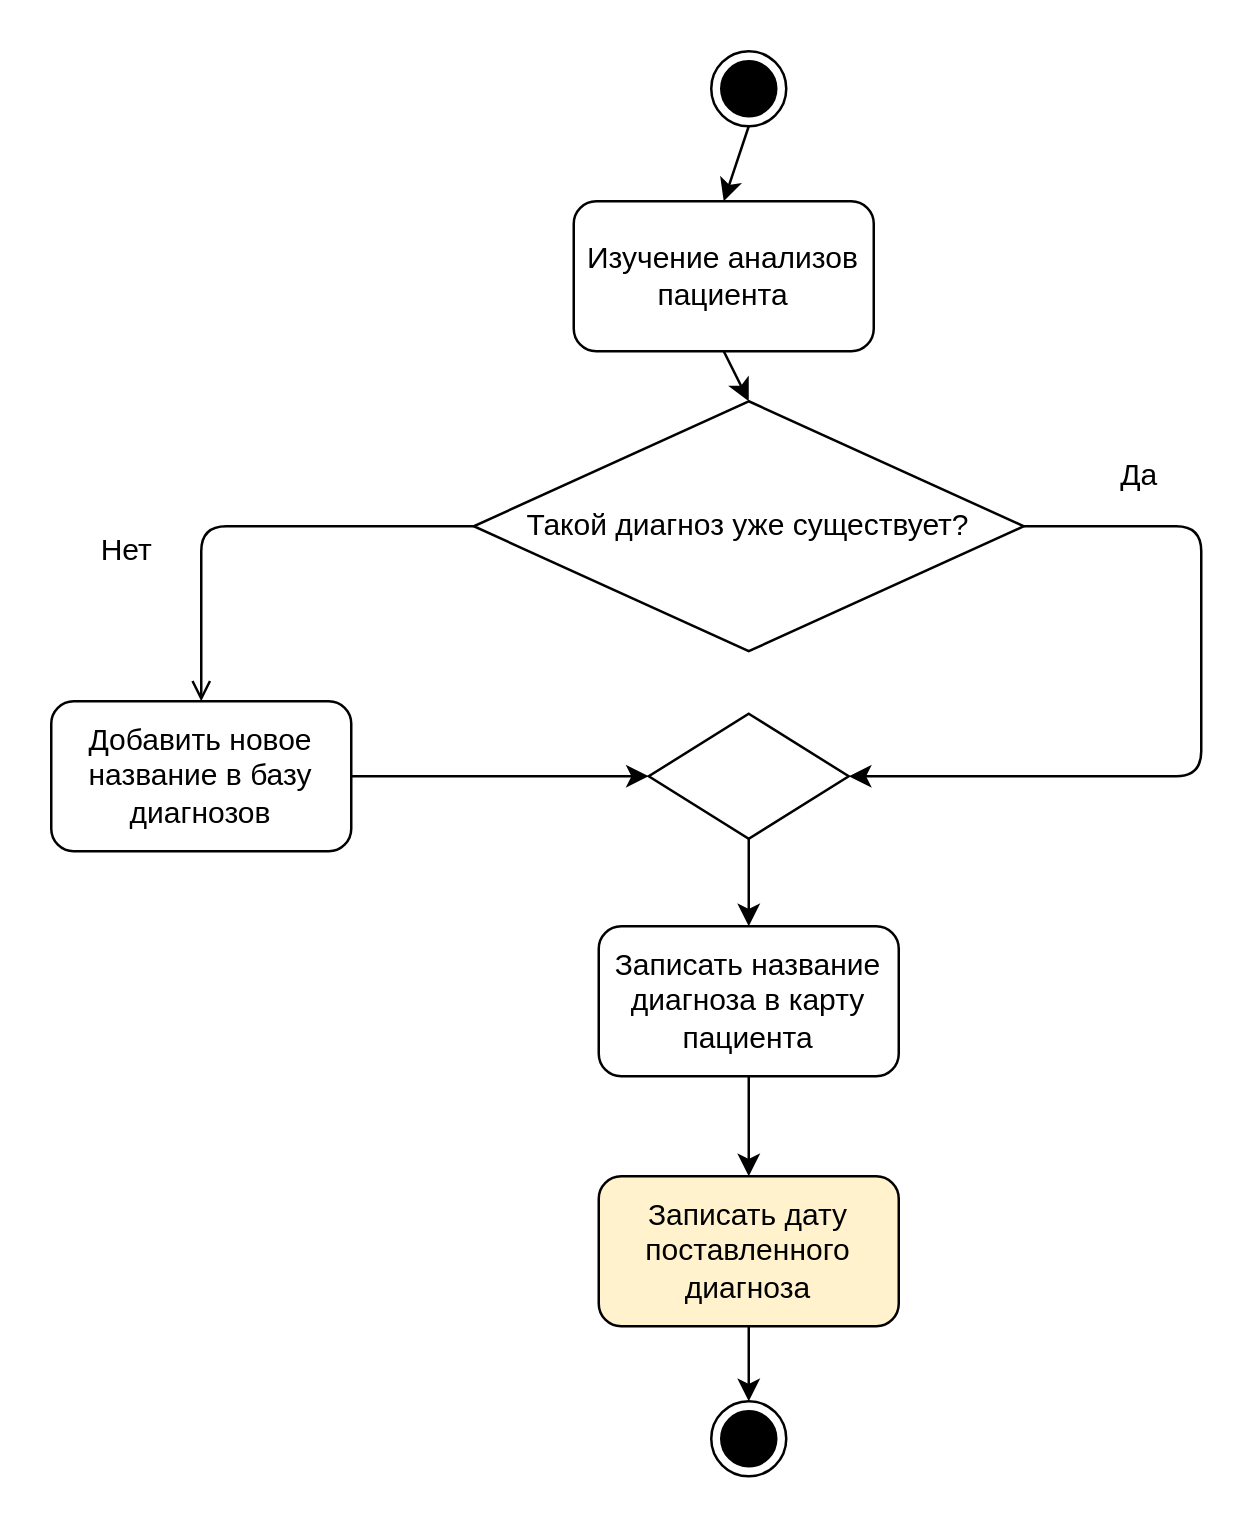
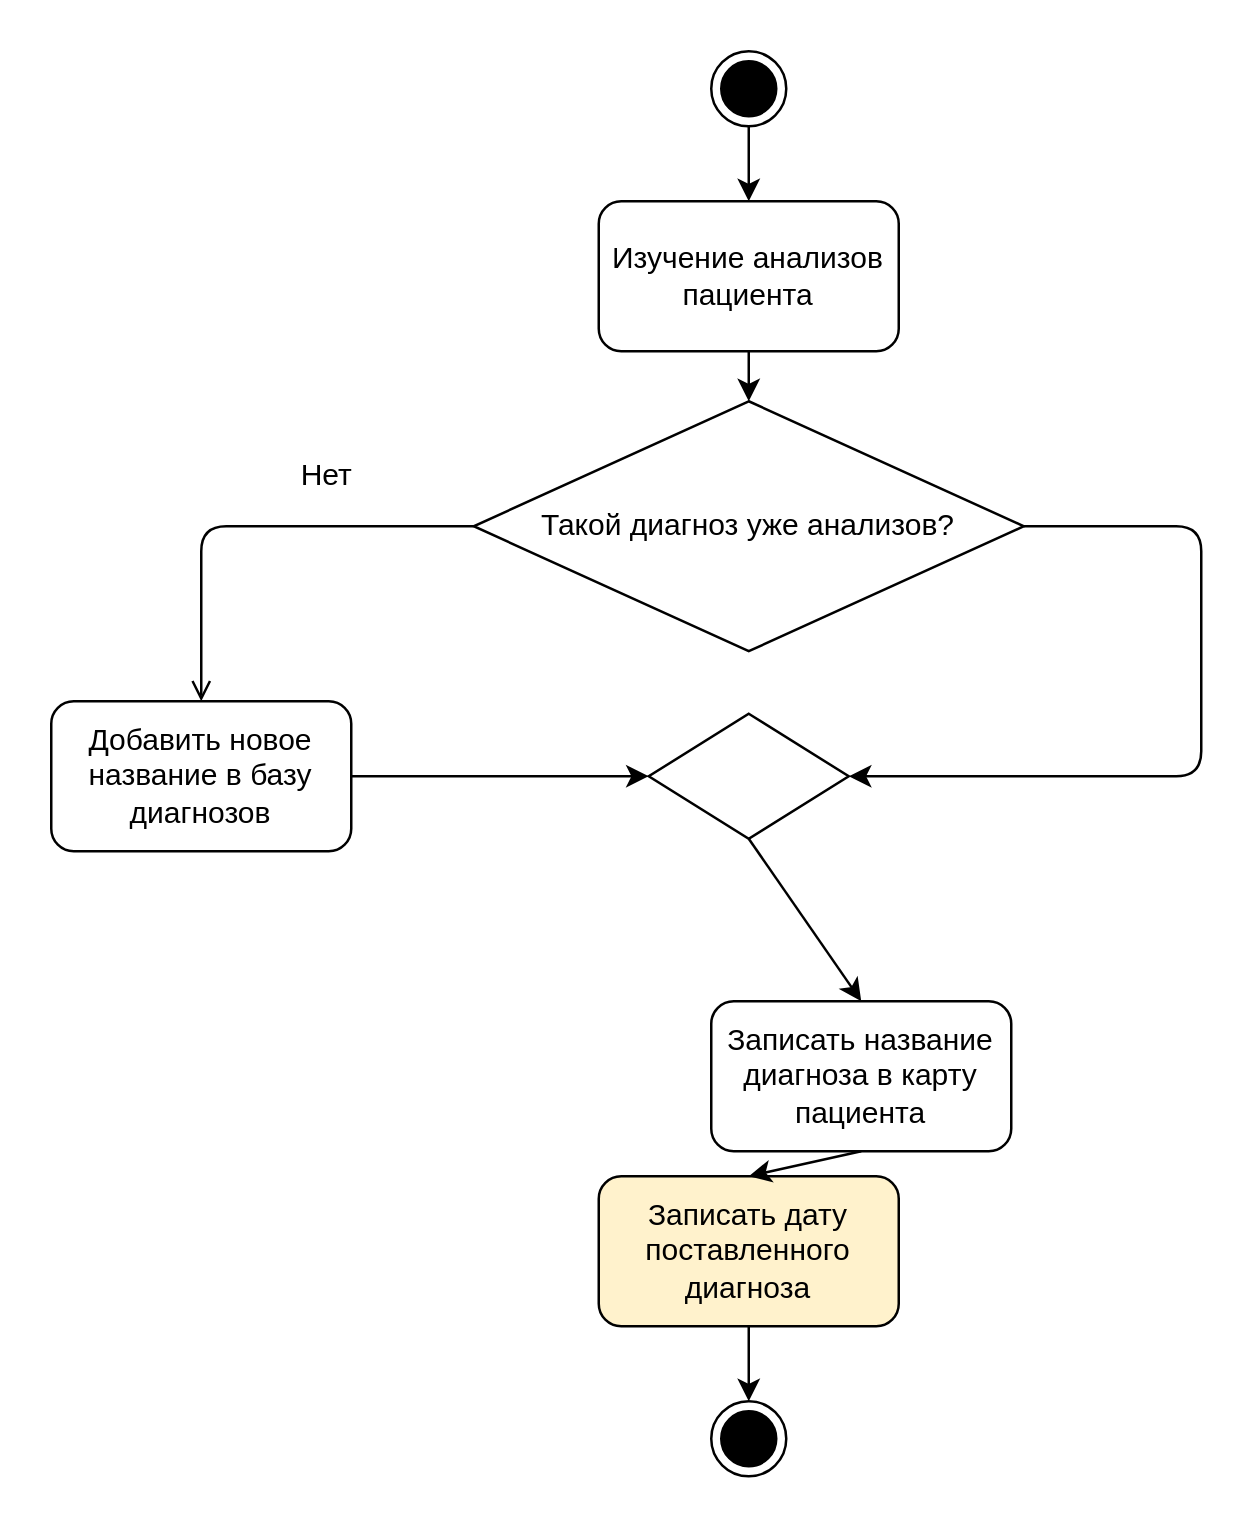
(724, 276) -> (749, 276)
(1139, 476) -> none
(749, 526) -> (749, 526)
(126, 551) -> (326, 476)
(749, 1001) -> (861, 1076)
